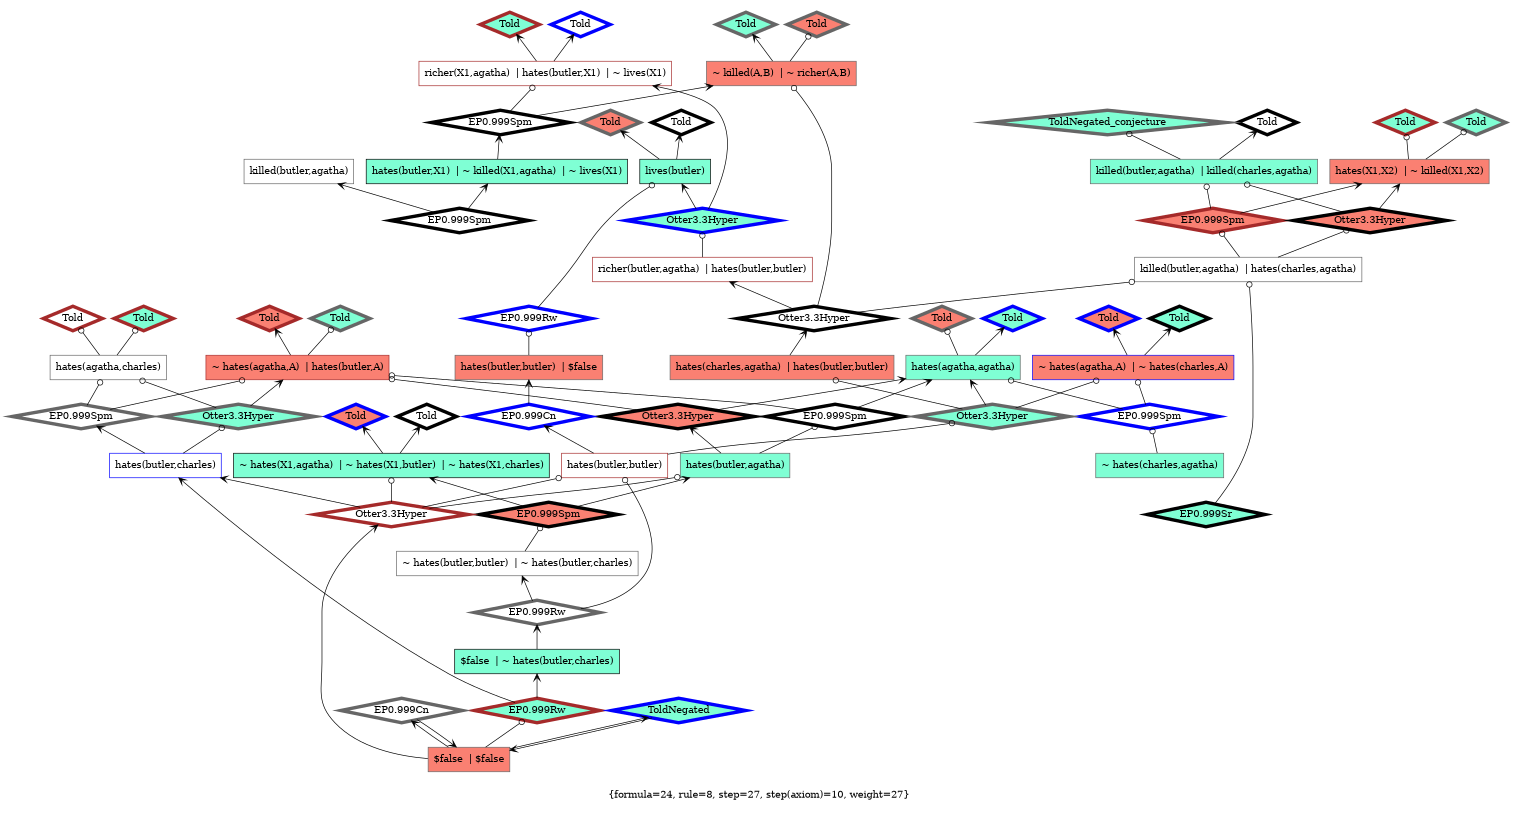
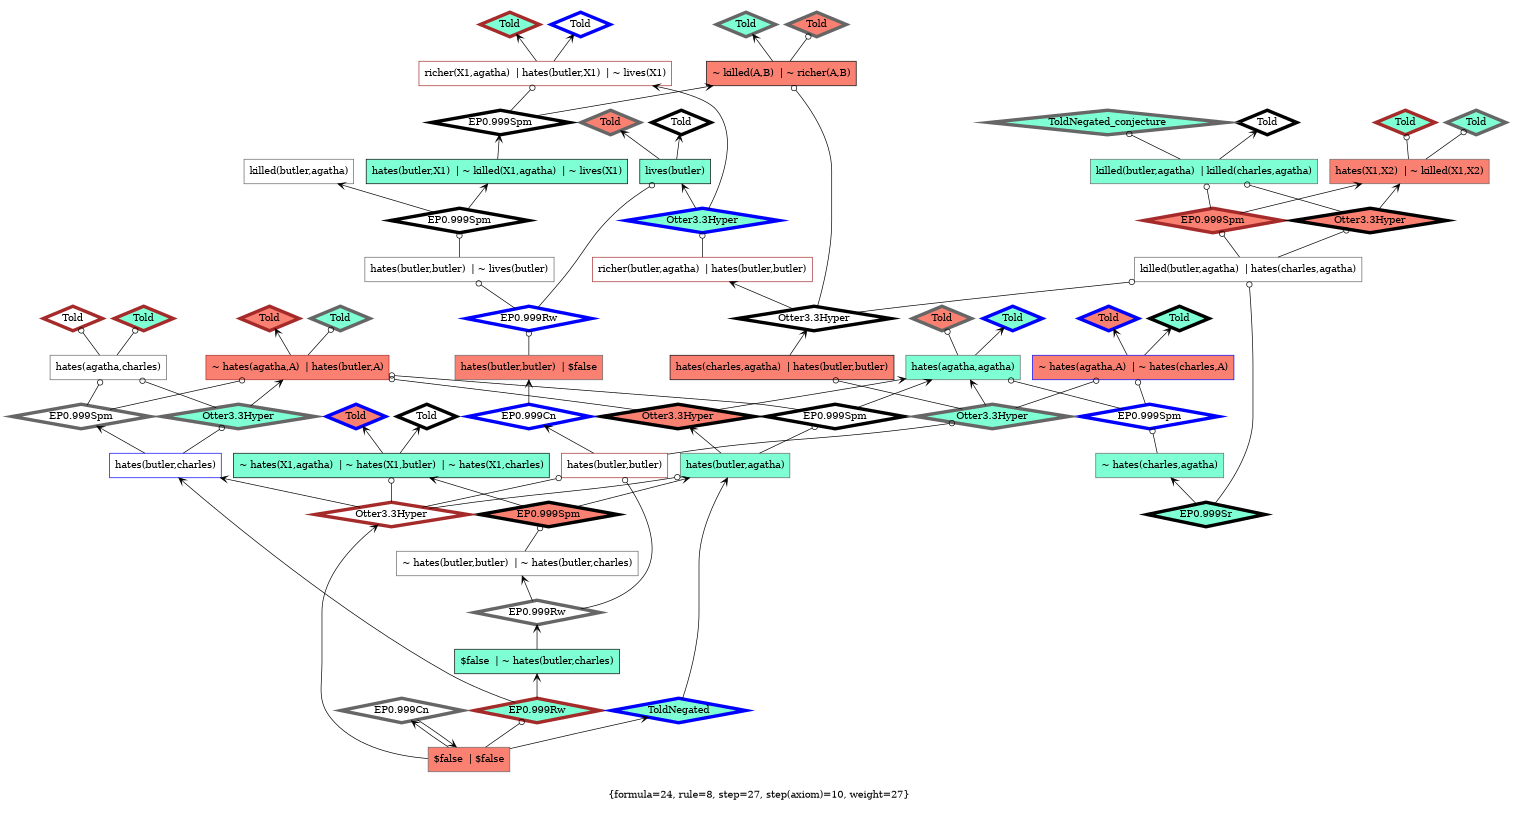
(781, 74) -> (781, 74)
none -> (459, 270)
(782, 368) -> (782, 368)
none -> (1186, 493)
(584, 734) -> (699, 590)
